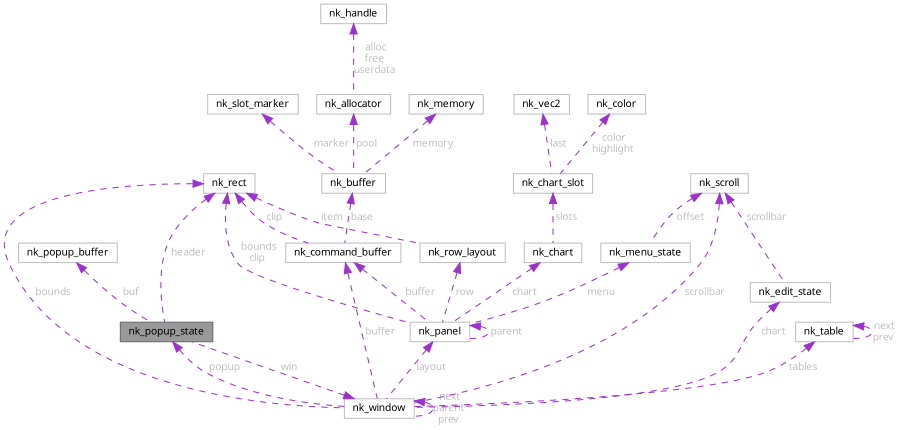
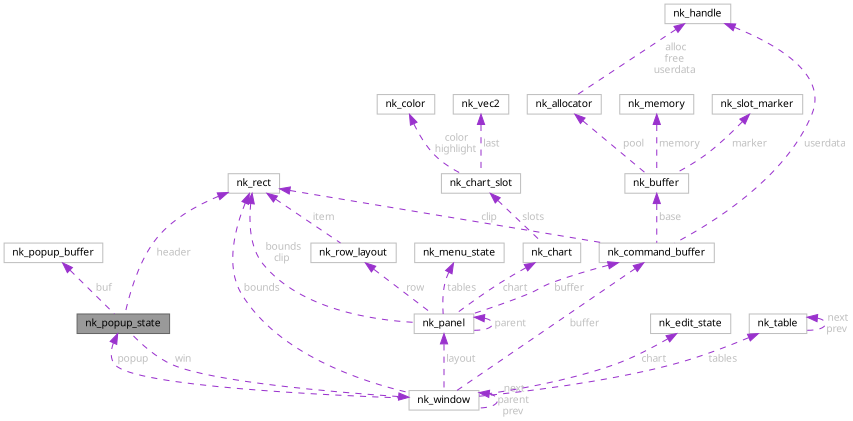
none -> (797, 142)
(720, 183) -> none
(600, 292) -> (461, 288)
